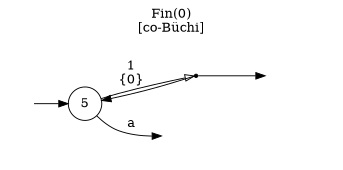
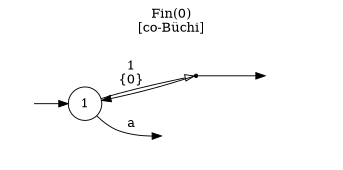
(85, 104) -> (85, 104)
